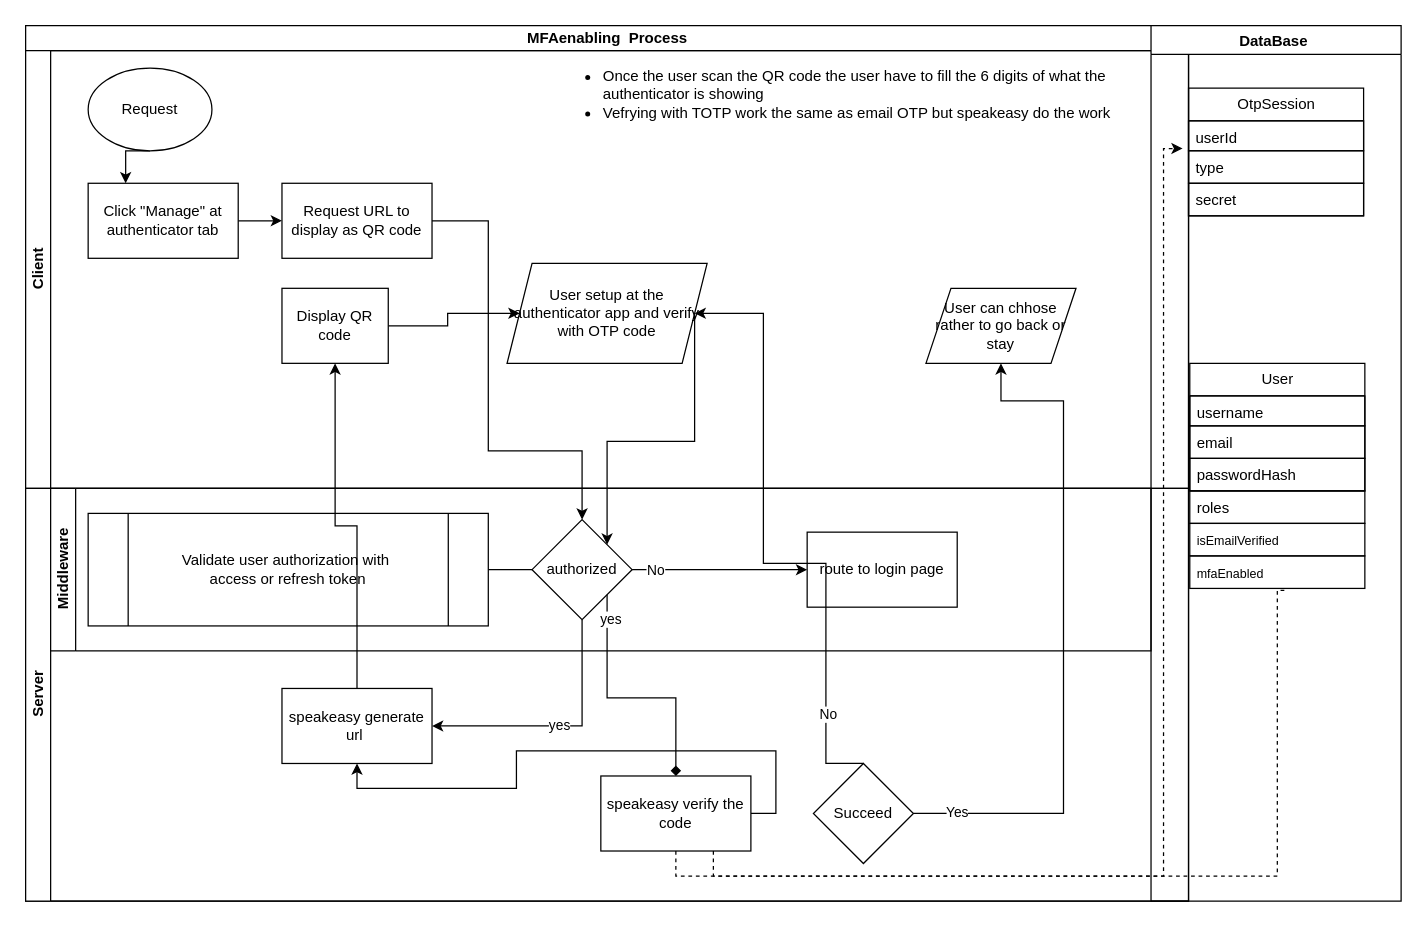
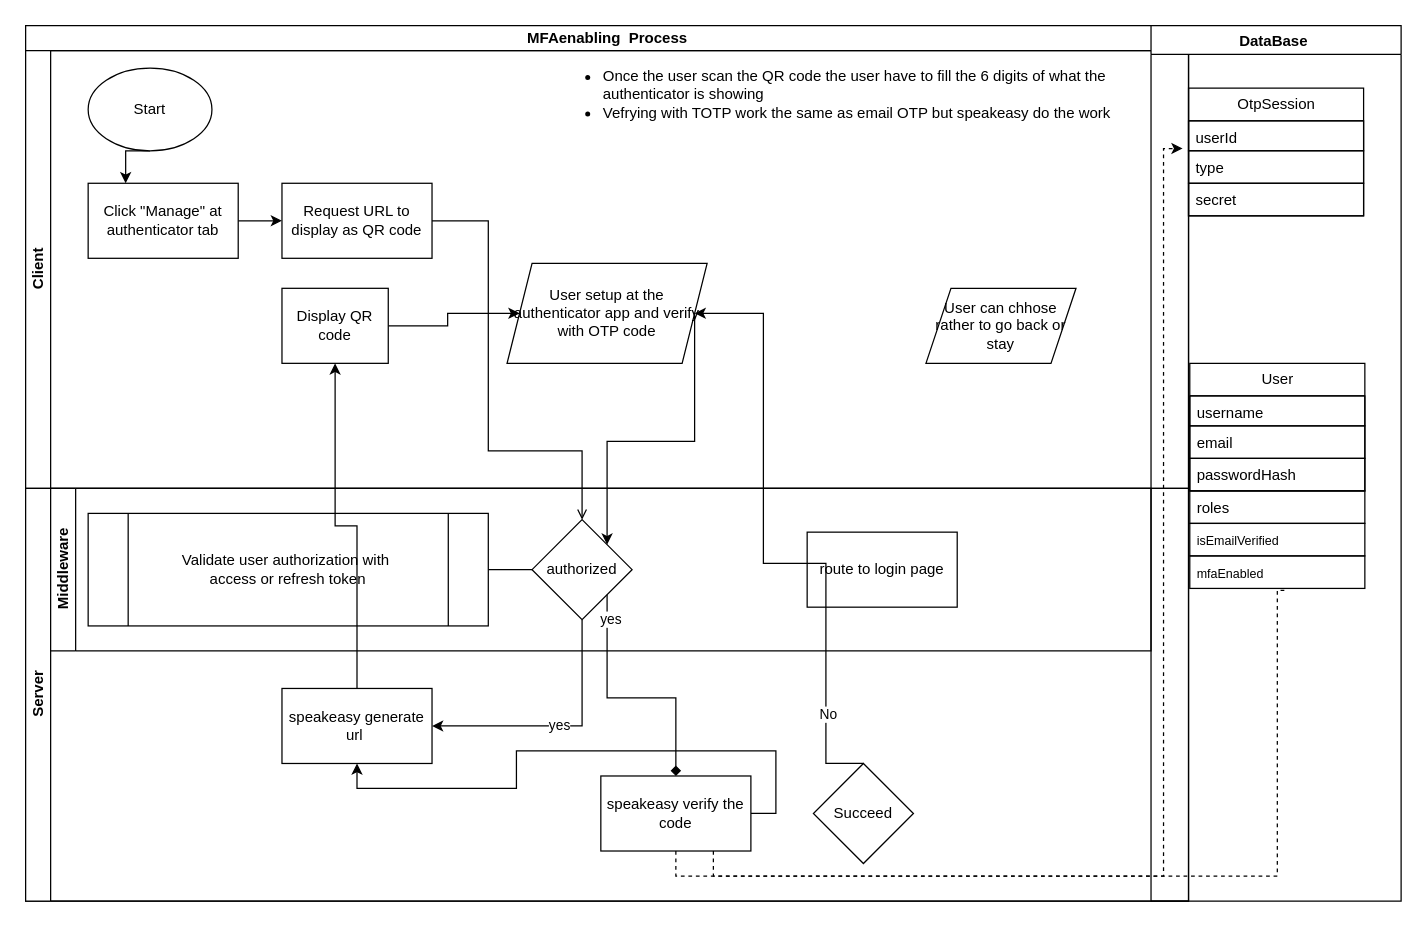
(150, 109) -> (150, 109)
(582, 509) -> (582, 512)
(715, 569) -> none
(1063, 637) -> none
